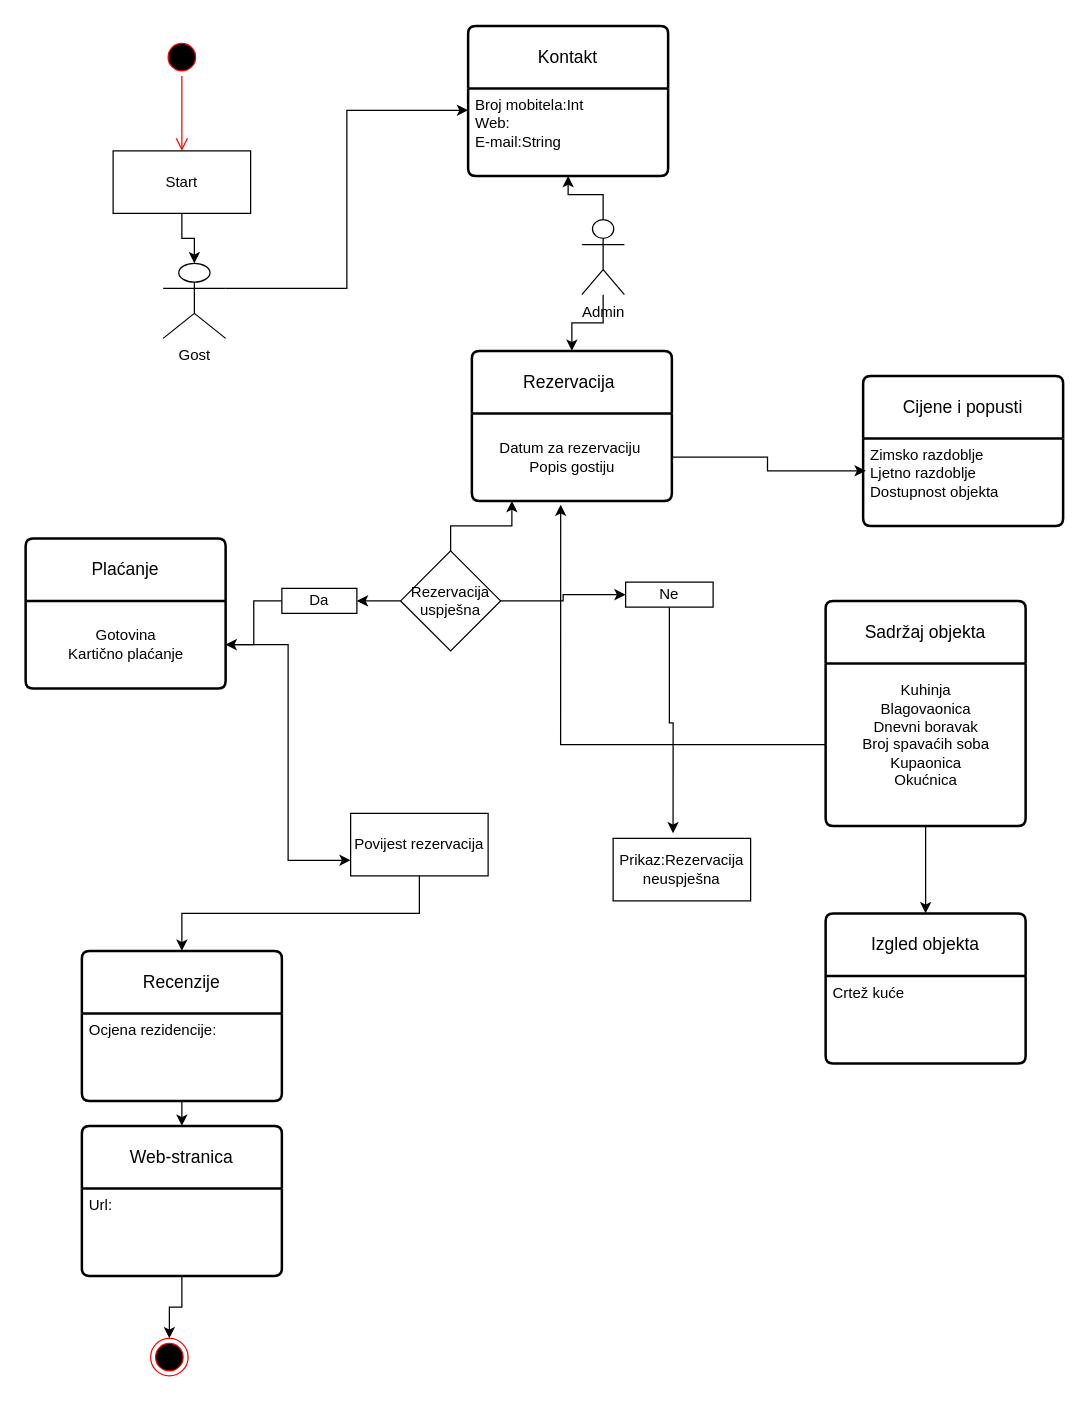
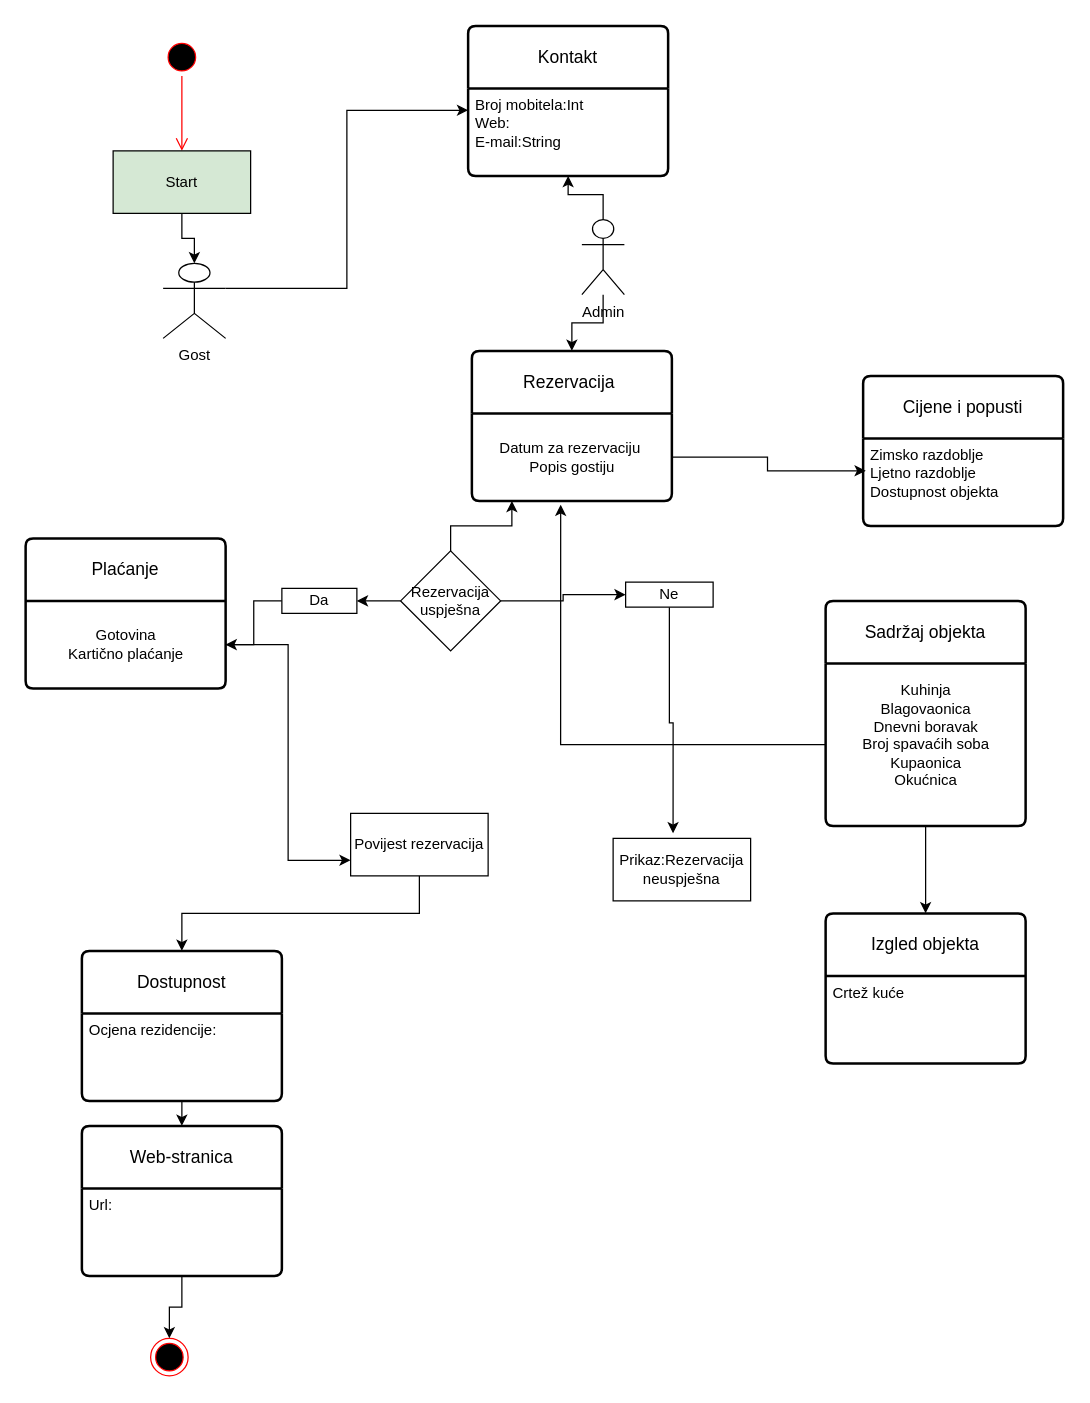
(182, 182) -> (182, 182)
(182, 982) -> (182, 982)
